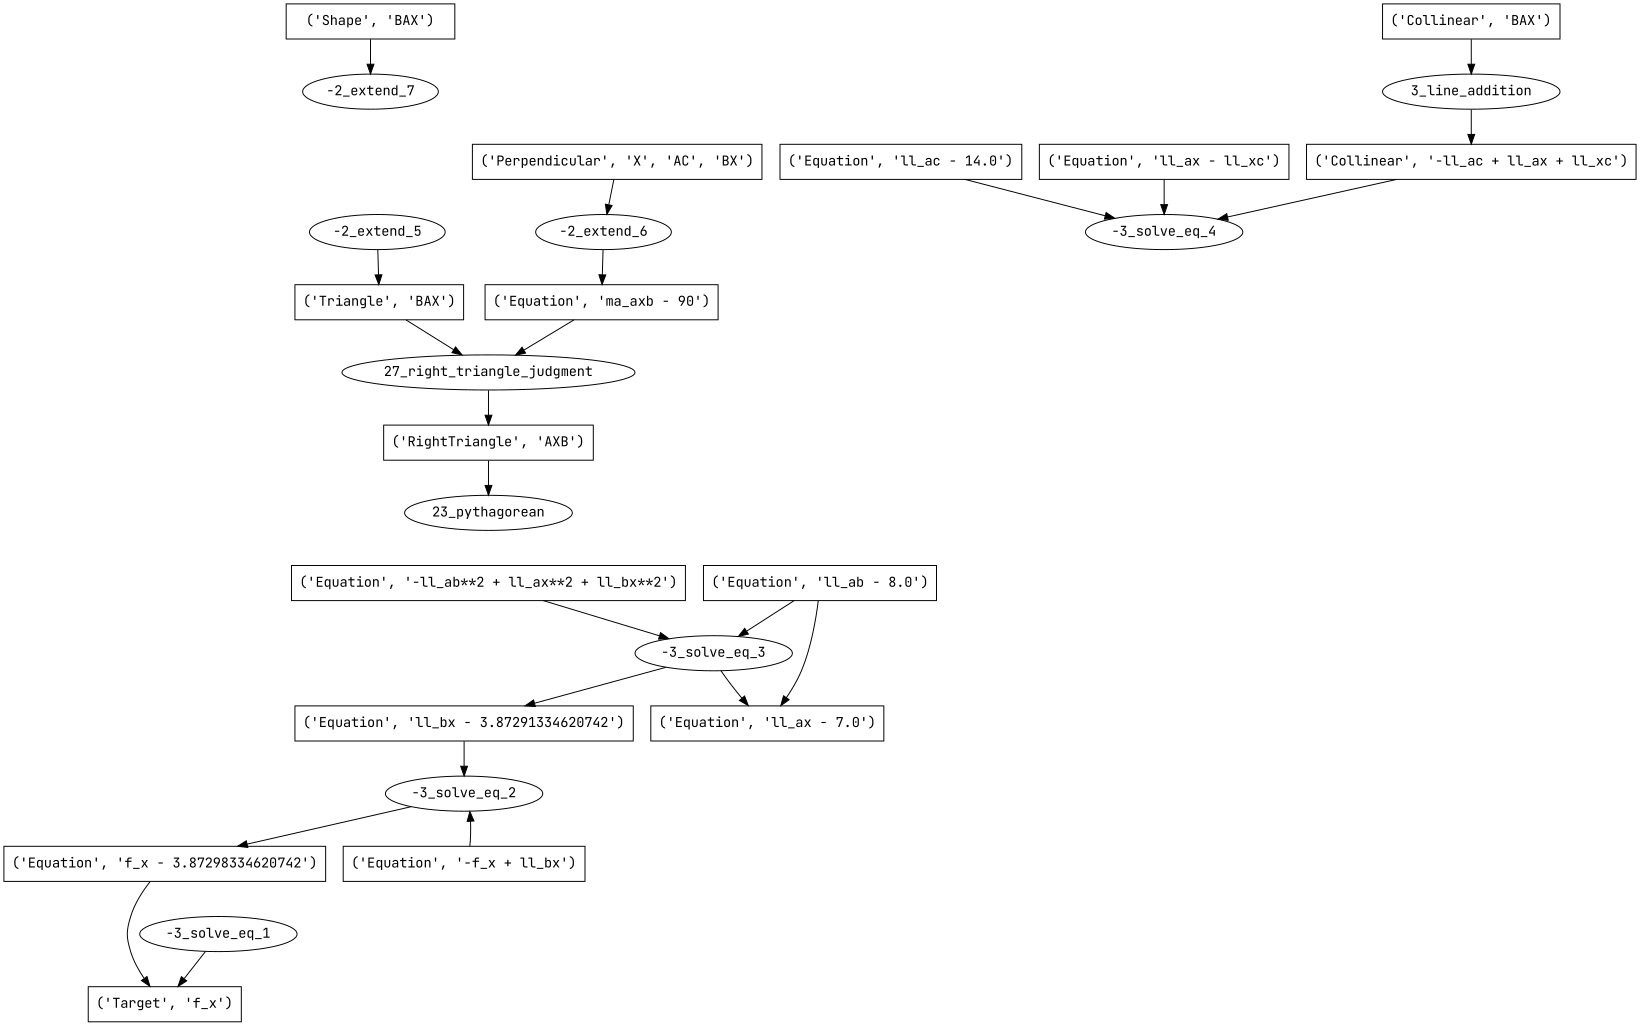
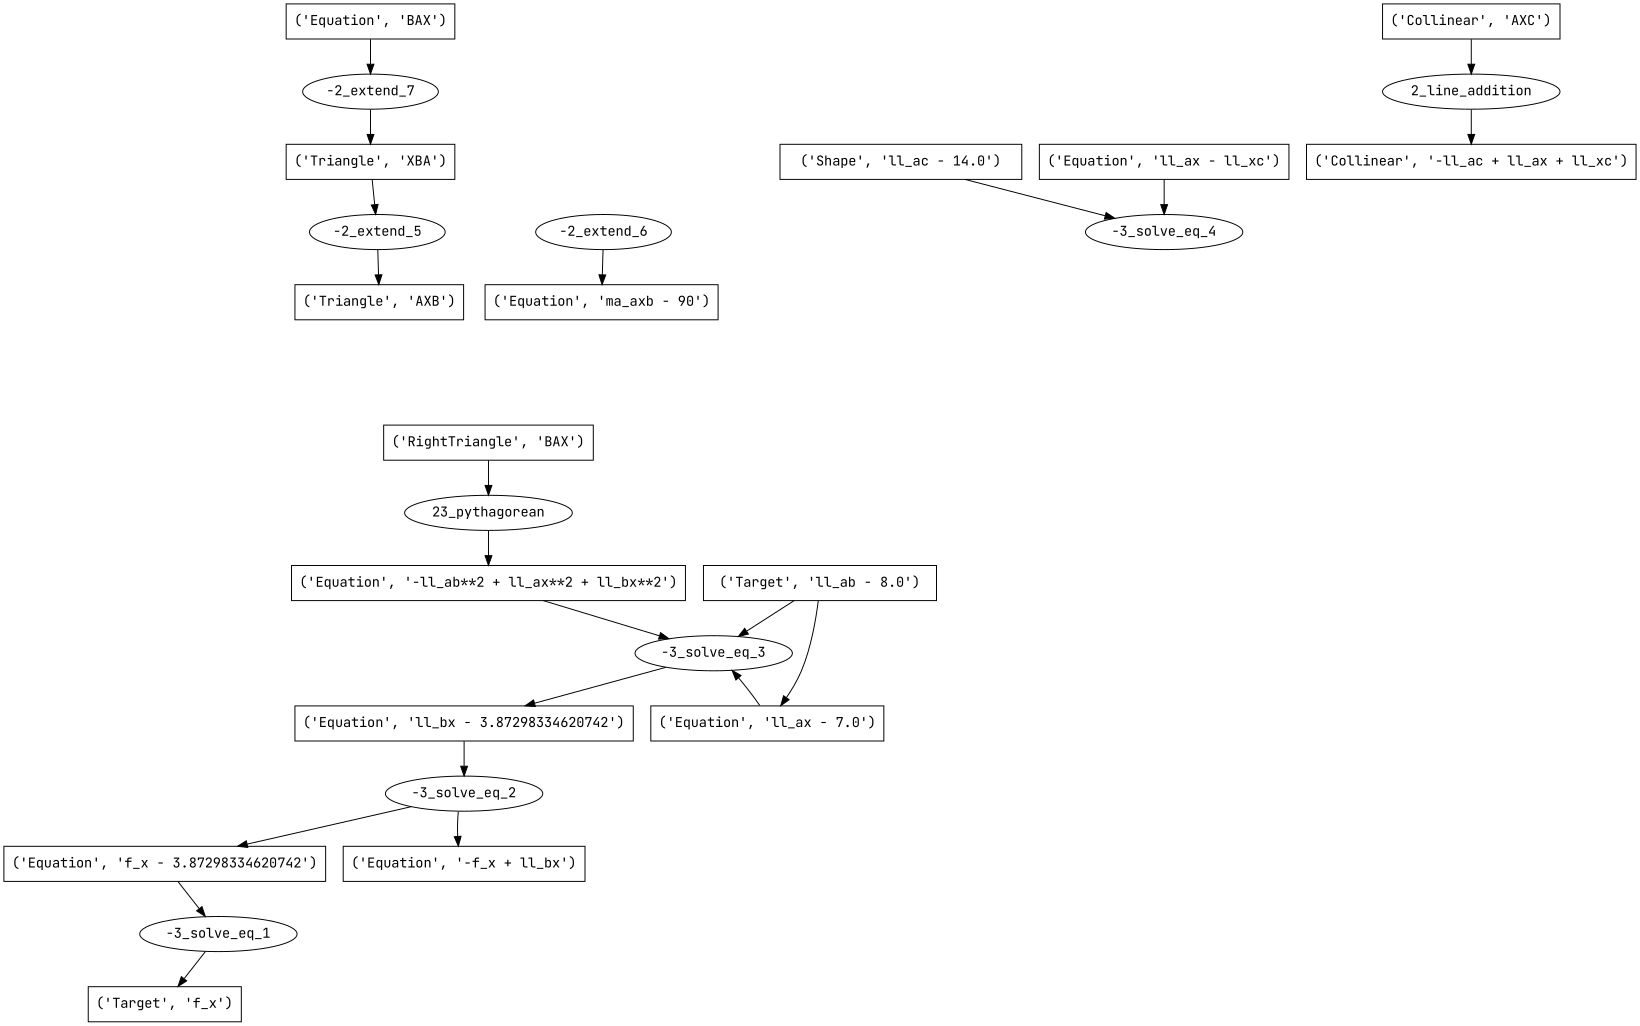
(371, 21) -> (371, 21)
(1471, 21) -> (1471, 21)
(1471, 92) -> (1471, 92)
none -> (371, 162)
(617, 162) -> none
(901, 162) -> (901, 162)
(1312, 198) -> none
(379, 302) -> (379, 302)
(488, 372) -> none
(488, 443) -> (488, 443)
none -> (488, 543)
(820, 583) -> (820, 583)
(731, 685) -> (750, 691)
(464, 723) -> (464, 723)
(471, 834) -> (458, 824)
(128, 929) -> (189, 895)
